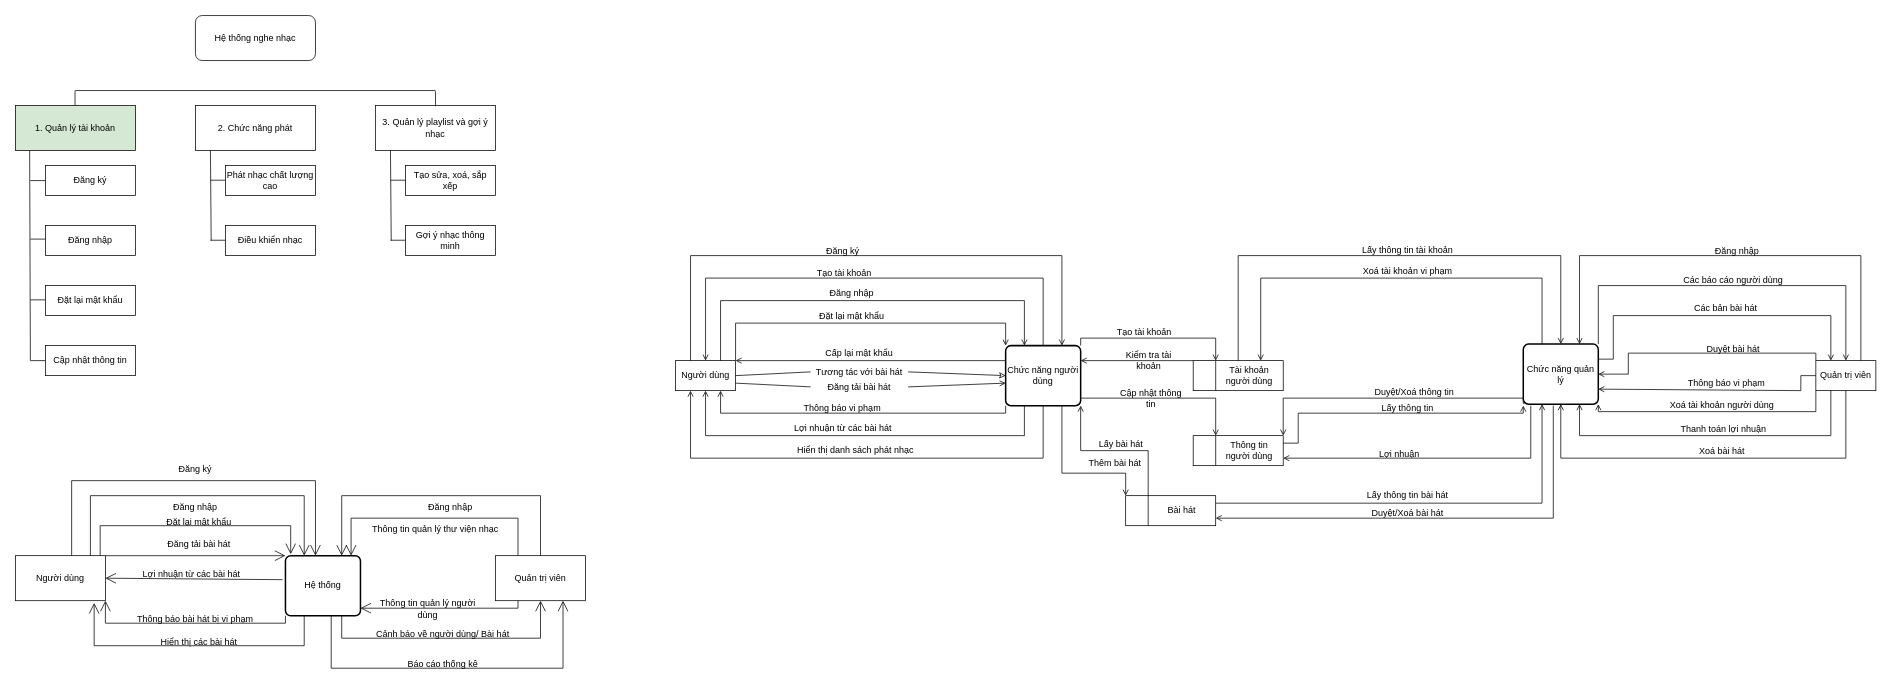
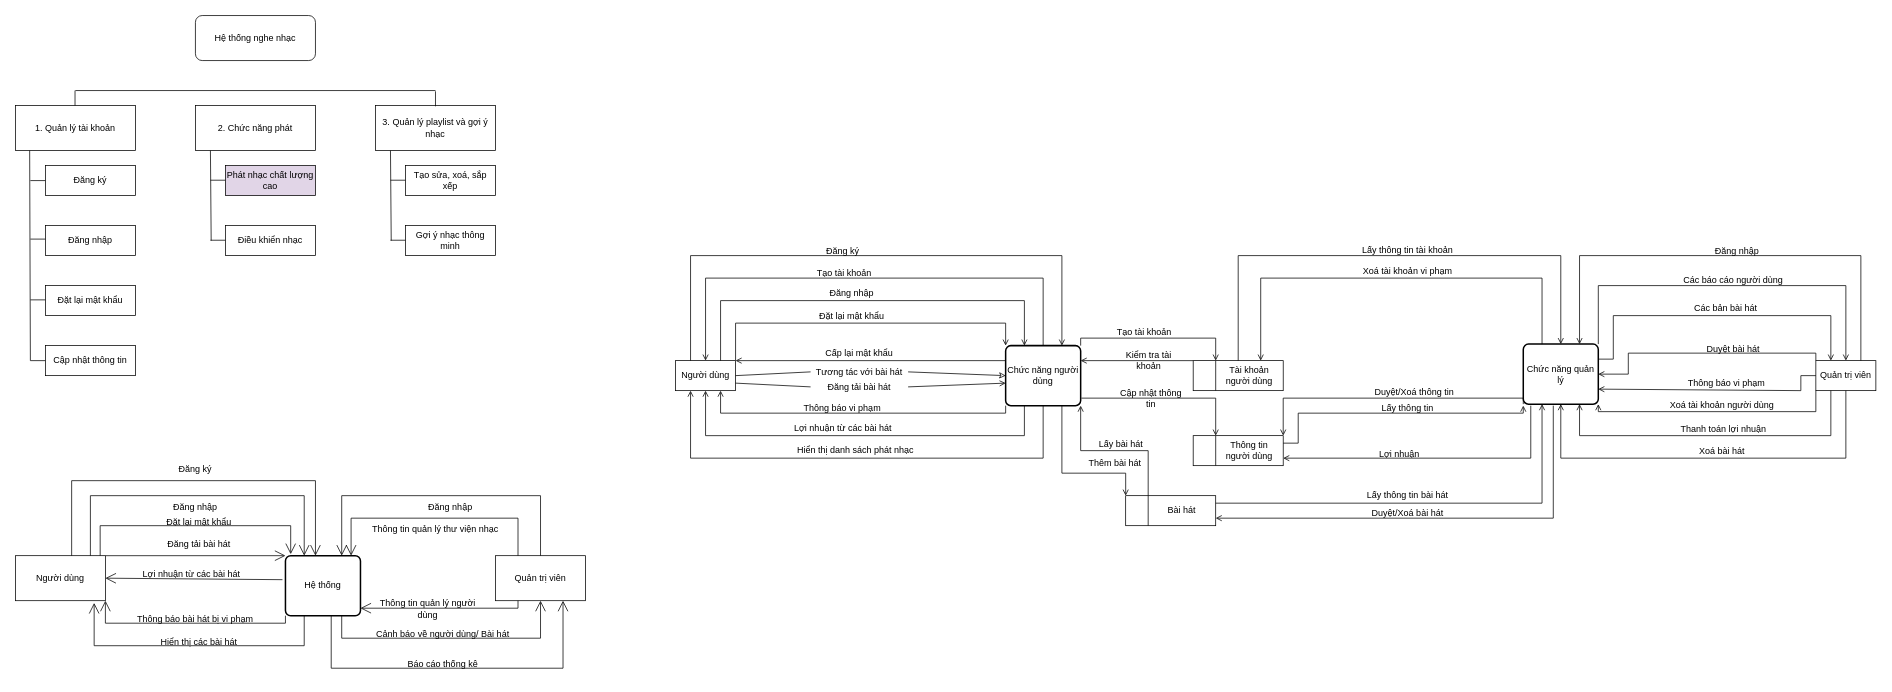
(75, 128) -> (75, 128)
(270, 180) -> (270, 180)
